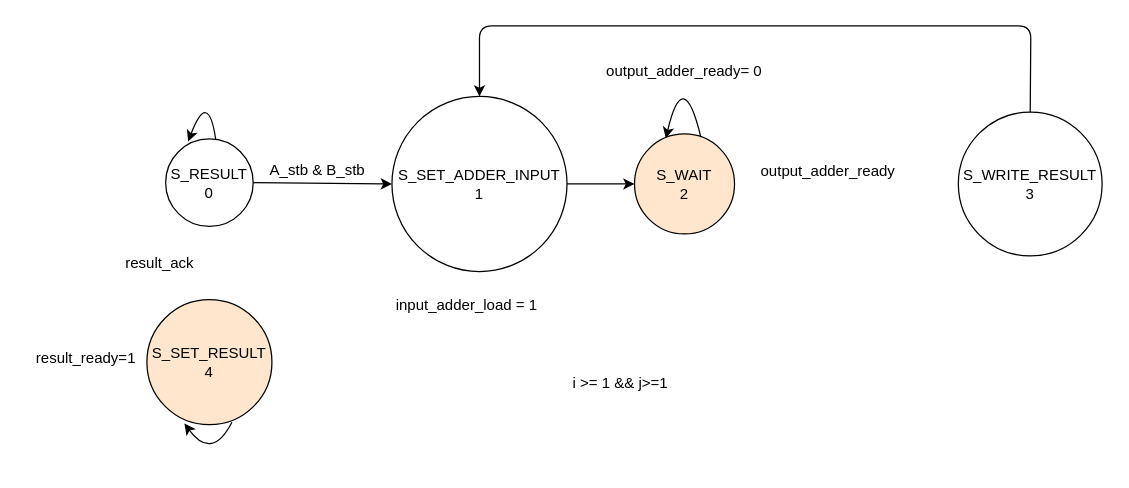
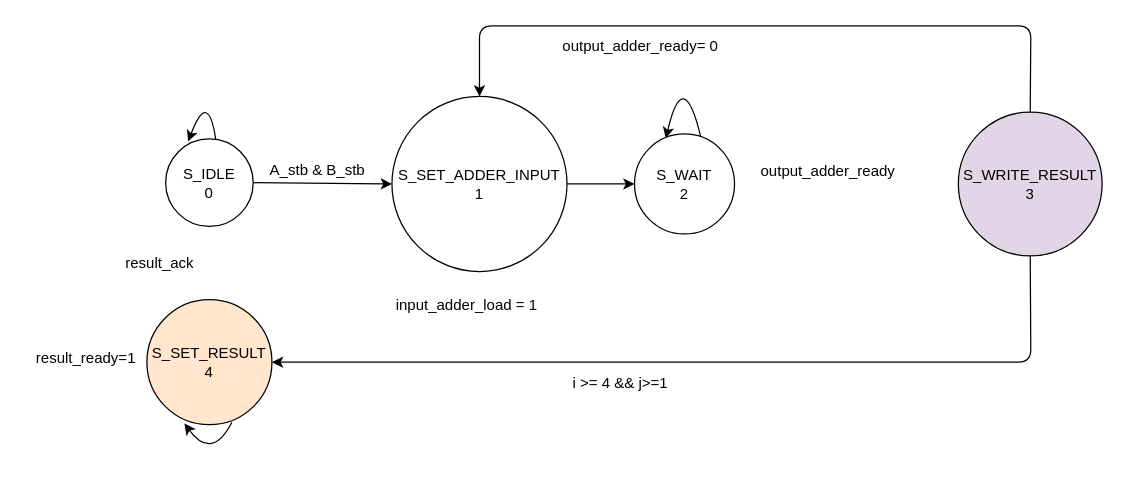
(684, 71) -> (641, 46)
(209, 183) -> (209, 183)
(684, 184) -> (684, 184)
(1030, 184) -> (1030, 184)
none -> (703, 362)
(621, 383) -> (621, 383)
